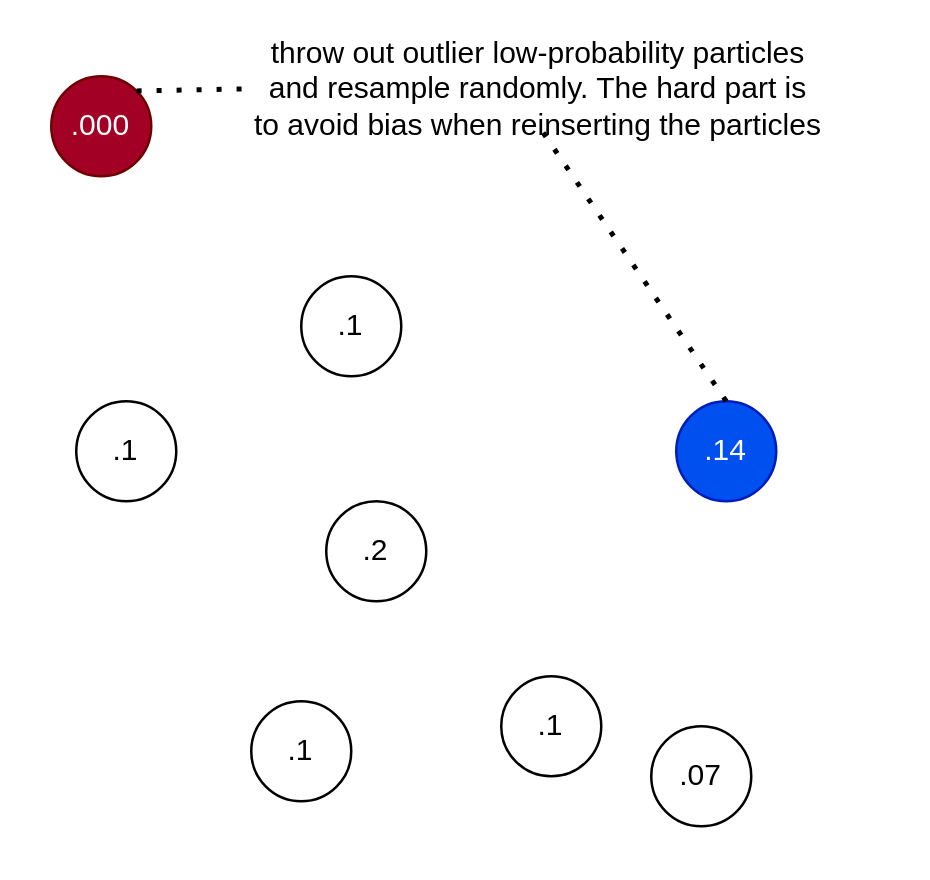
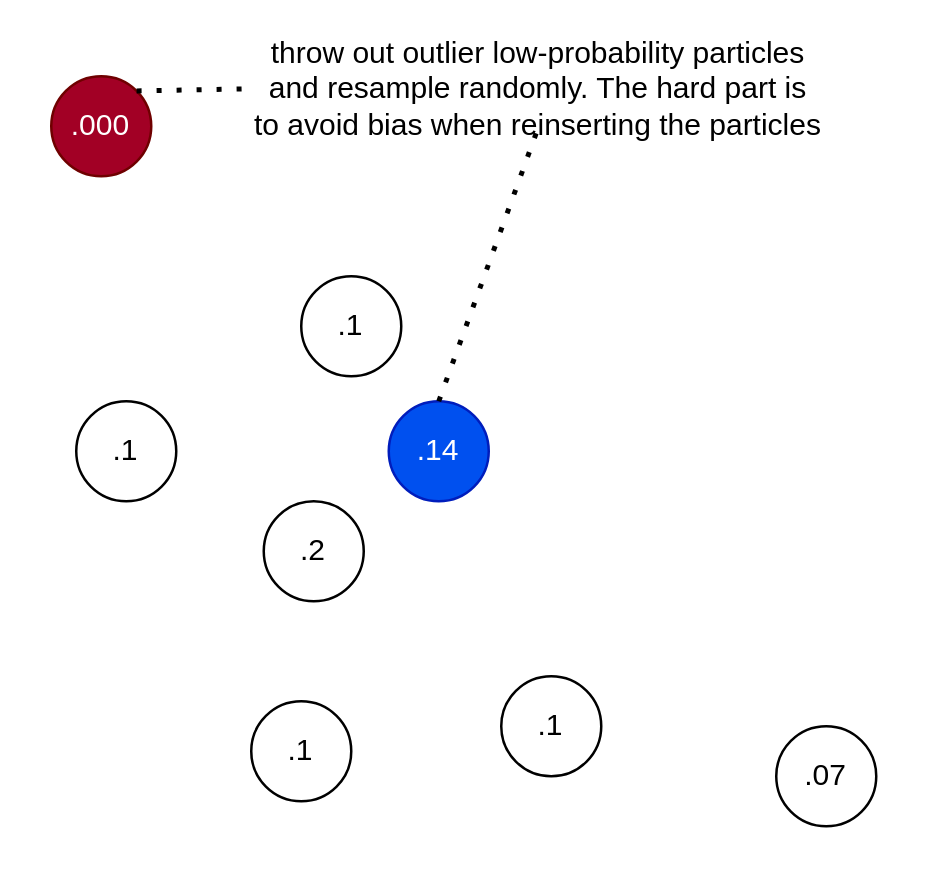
(726, 451) -> (439, 451)
(376, 551) -> (314, 551)
(701, 776) -> (826, 776)
